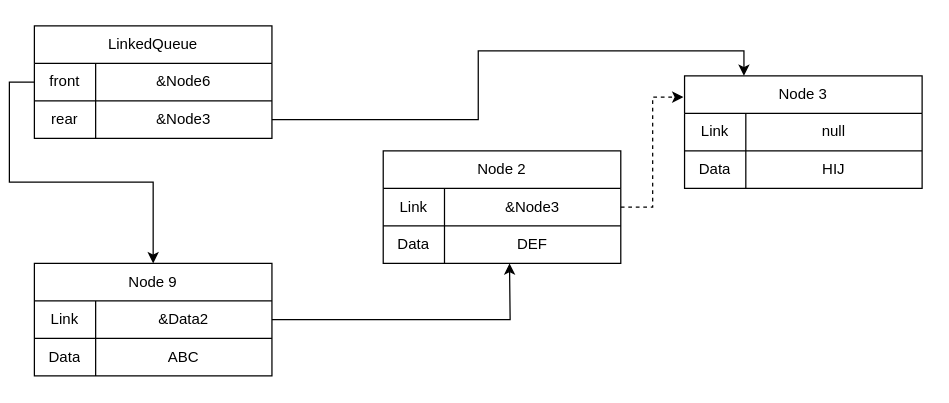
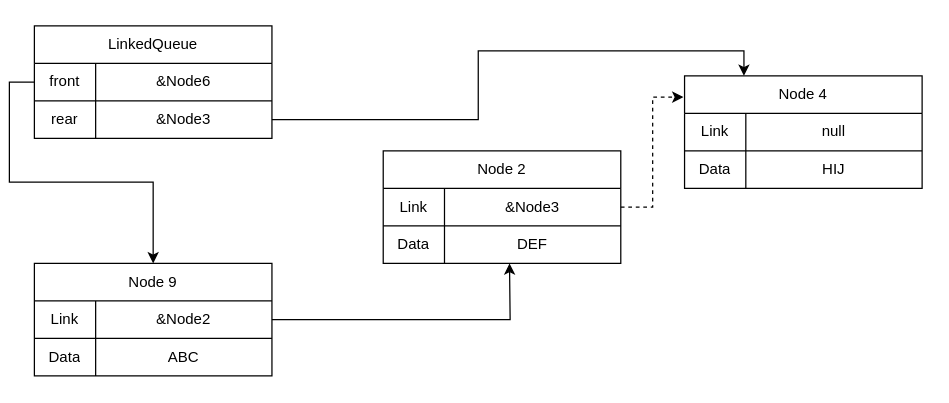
(803, 94) -> (803, 94)
(184, 319) -> (184, 319)
